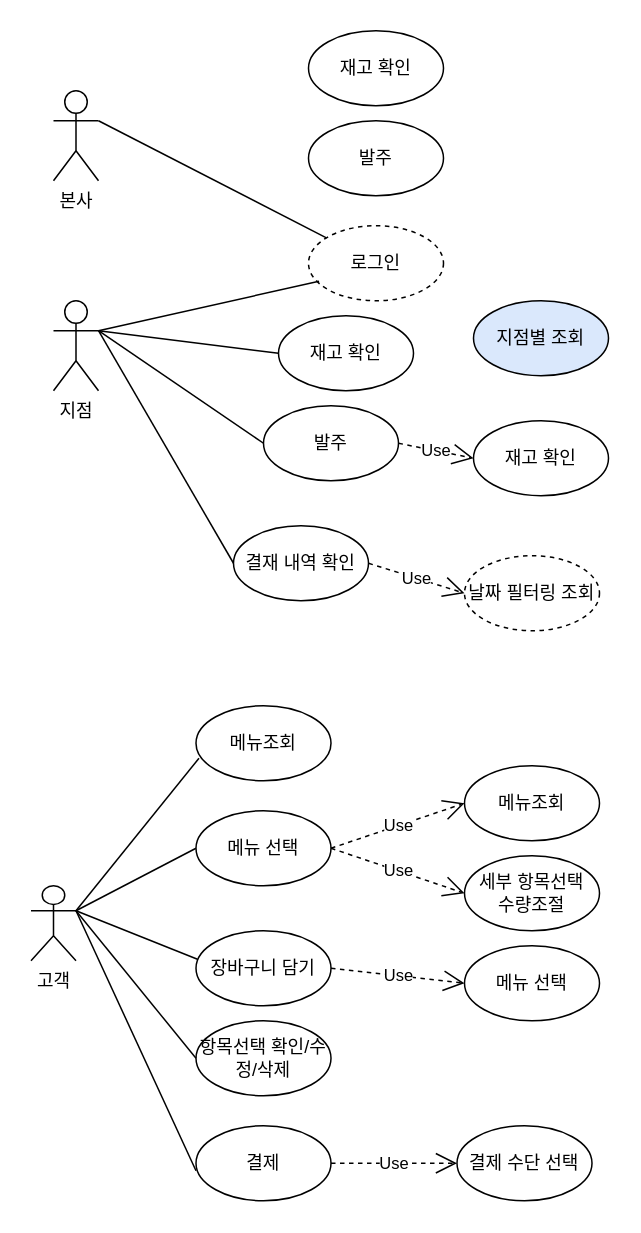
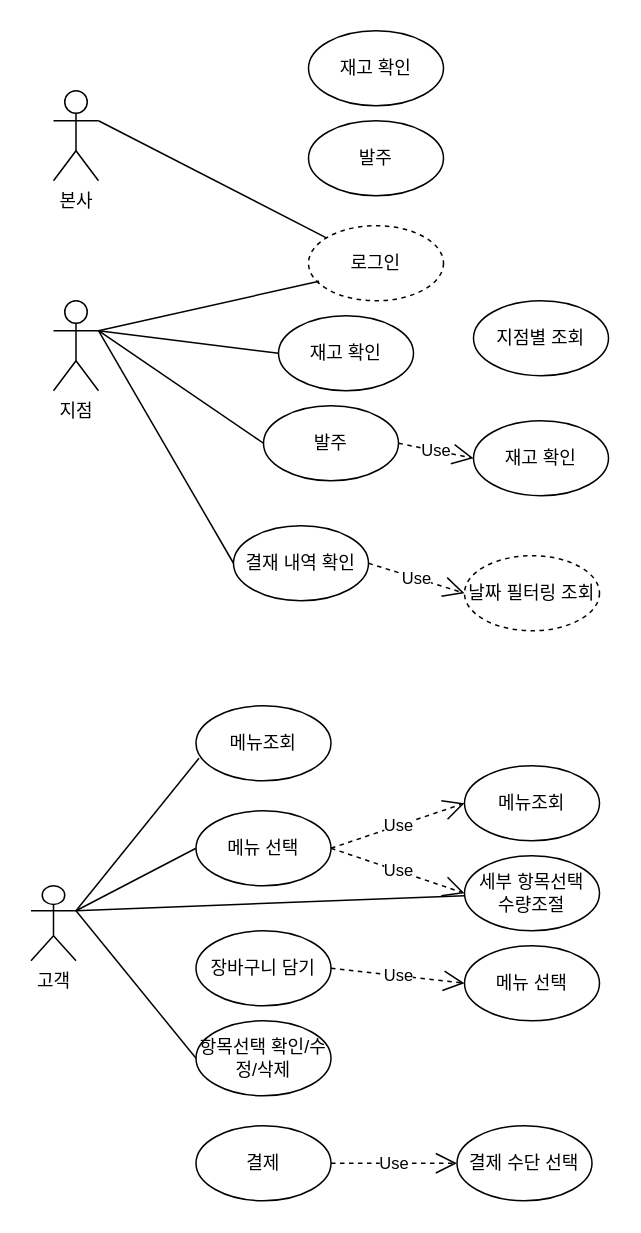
(541, 338) -> (541, 338)
(139, 936) -> (272, 903)
(137, 1044) -> none
